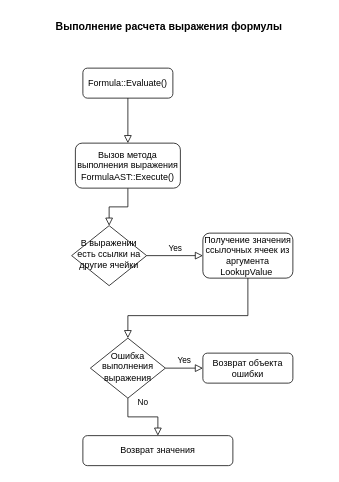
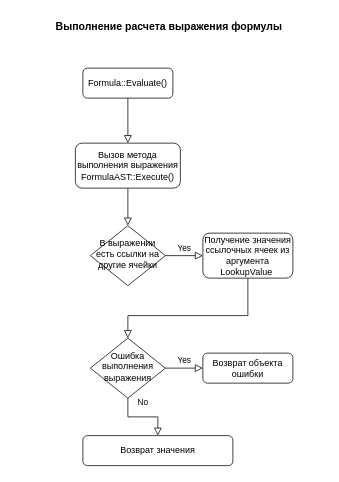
(109, 255) -> (128, 255)
